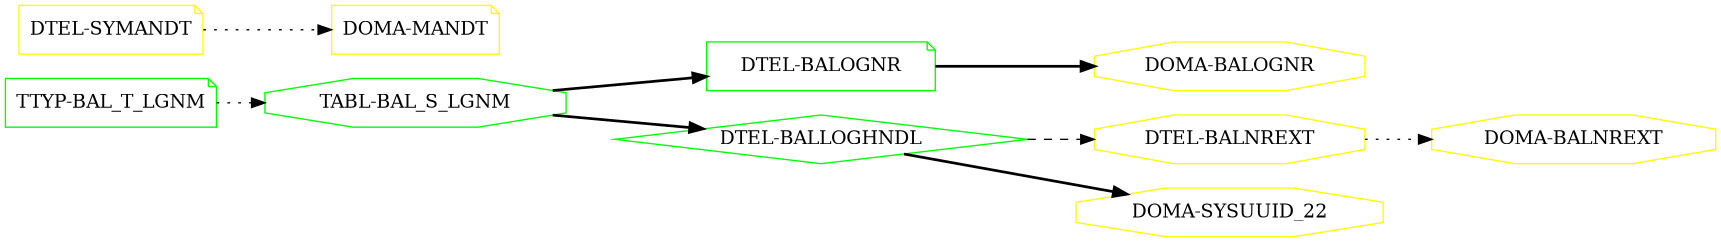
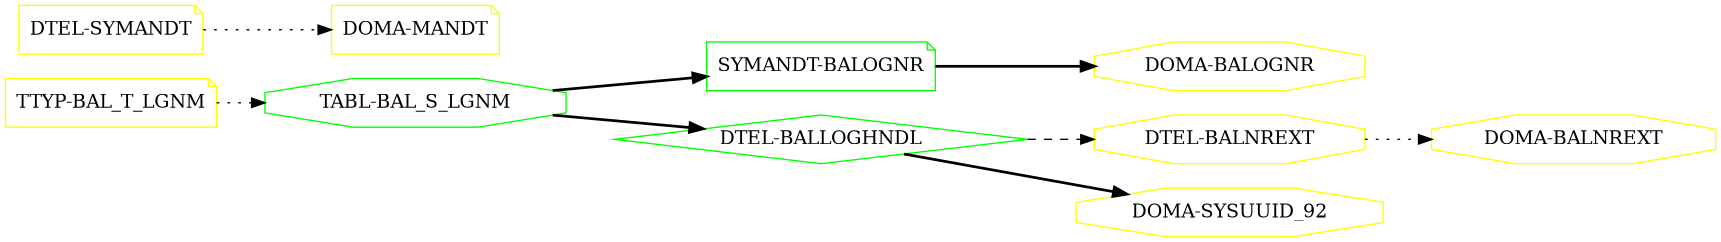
(821, 66) -> (821, 66)
(111, 103) -> (111, 103)
(1230, 212) -> (1230, 212)
